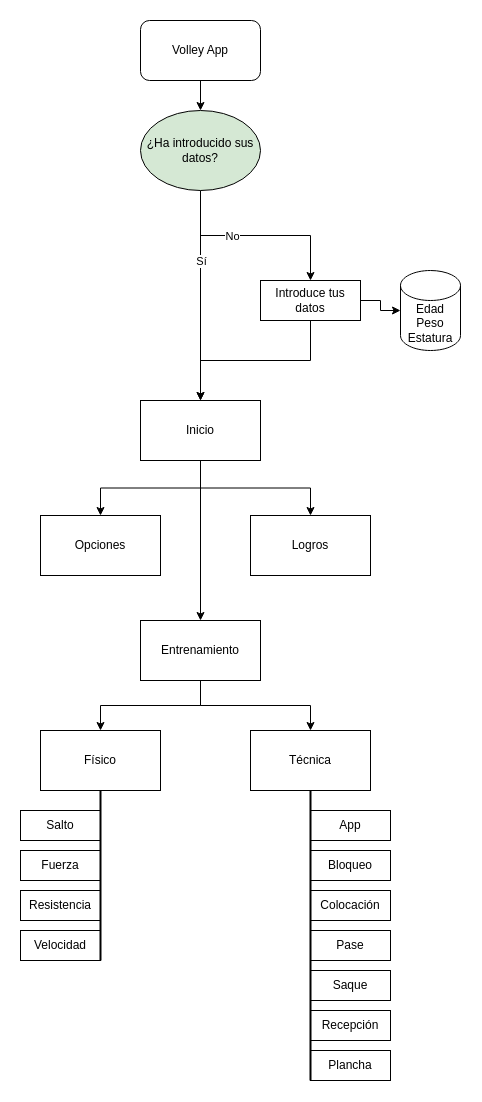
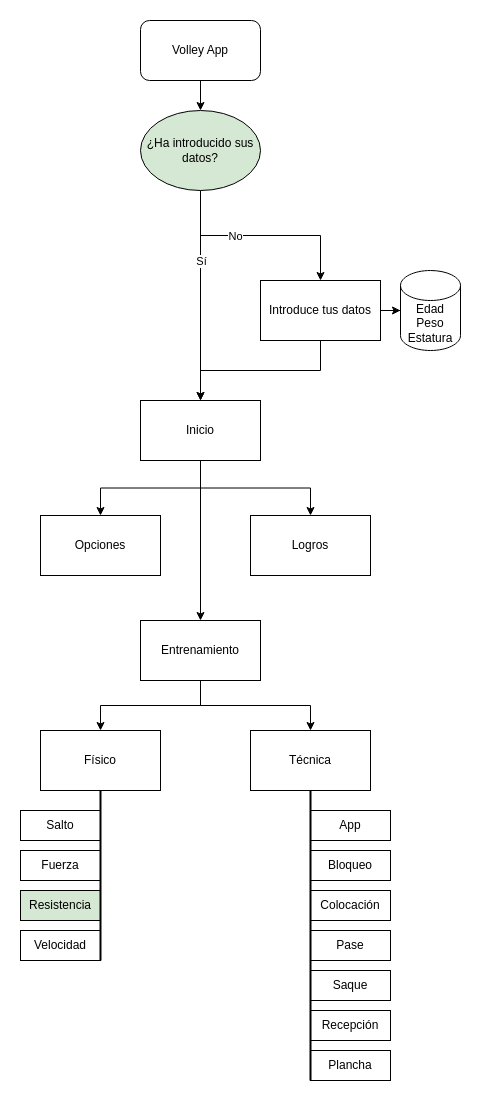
(311, 301) -> (321, 311)
(61, 906) -> (61, 906)
